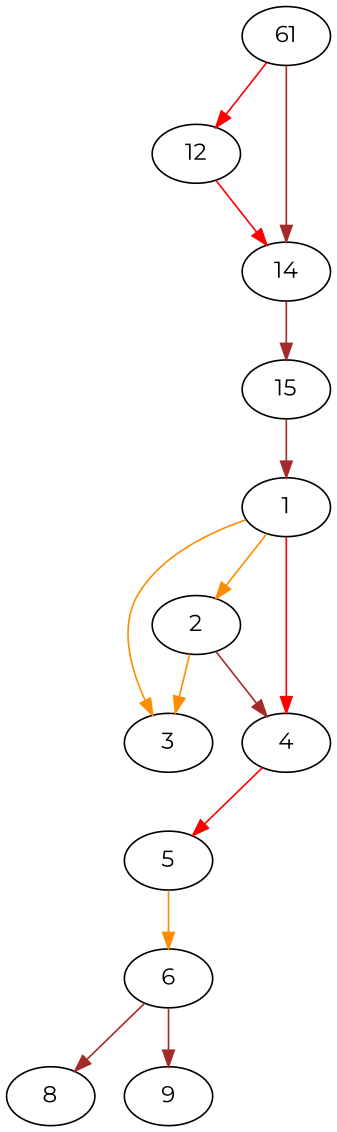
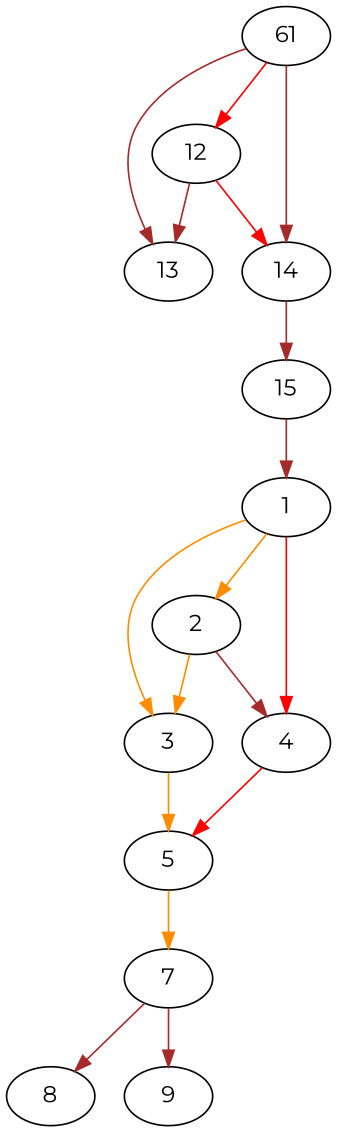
none -> (169, 272)
none -> (169, 794)
(169, 978) -> (169, 978)
